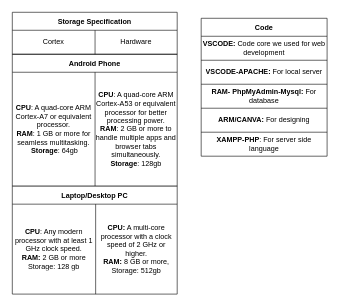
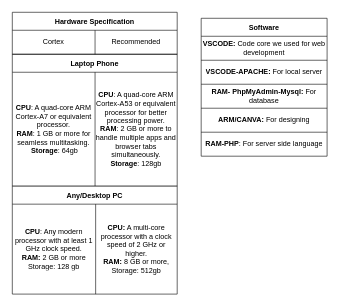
(95, 22) -> (95, 22)
(264, 28) -> (264, 28)
(136, 42) -> (136, 42)
(95, 64) -> (95, 64)
(264, 144) -> (264, 144)
(95, 196) -> (95, 196)
